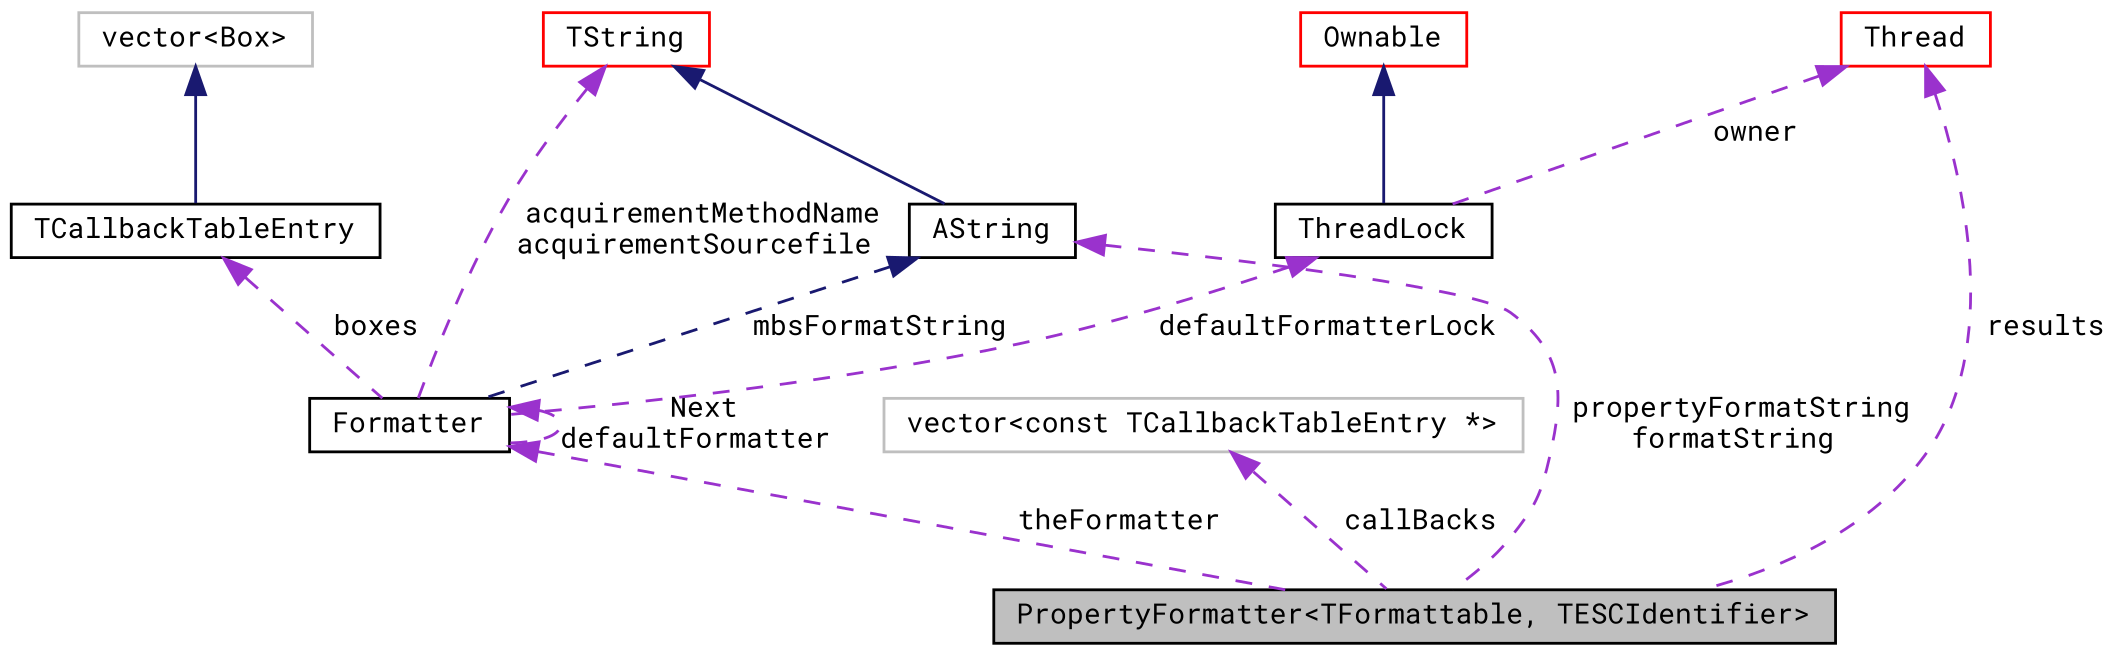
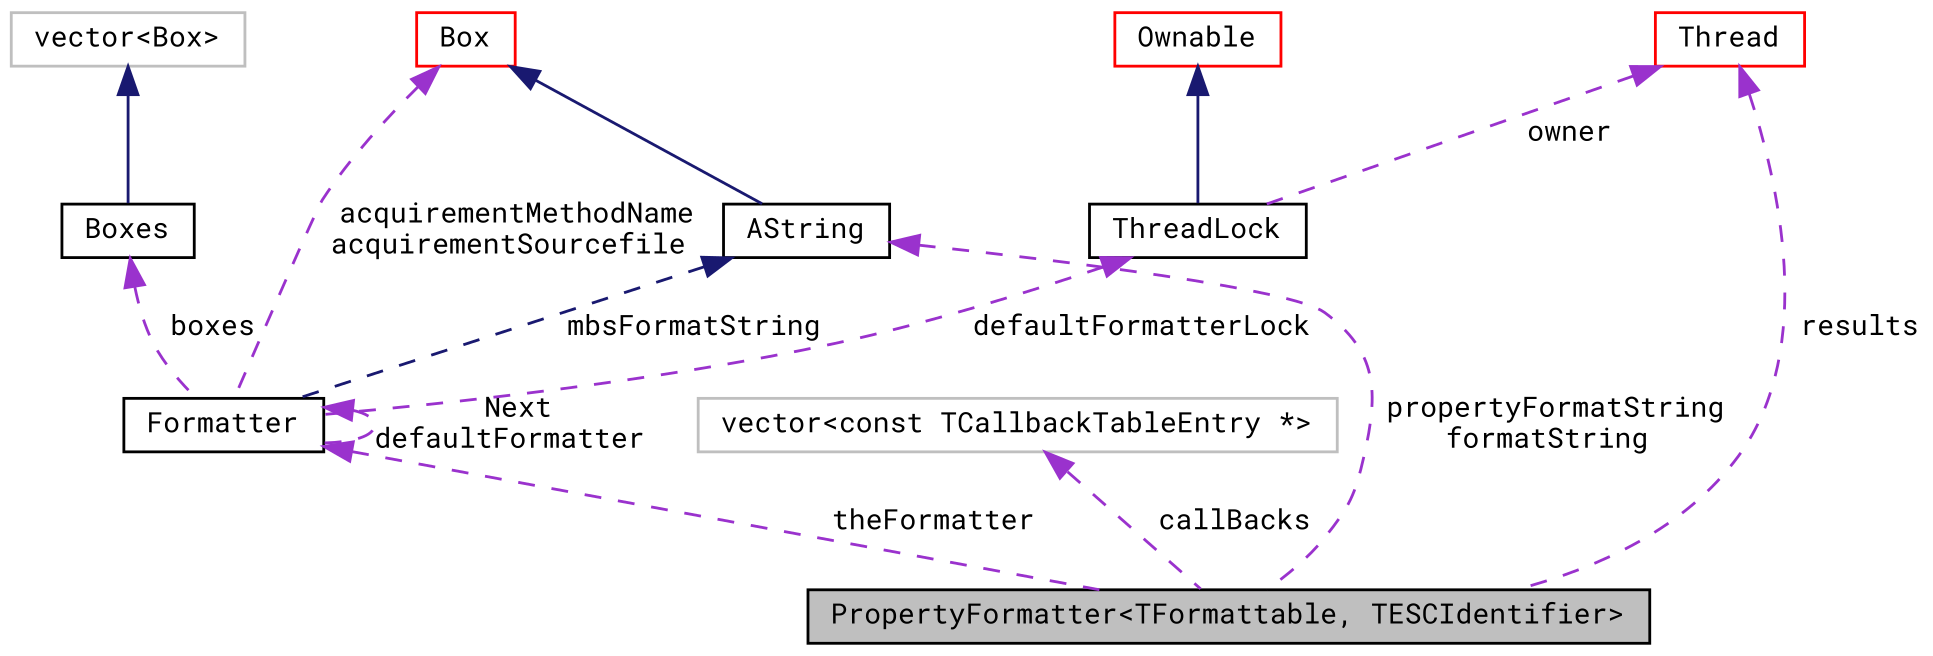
(626, 39) -> (466, 39)
(196, 231) -> (128, 231)
